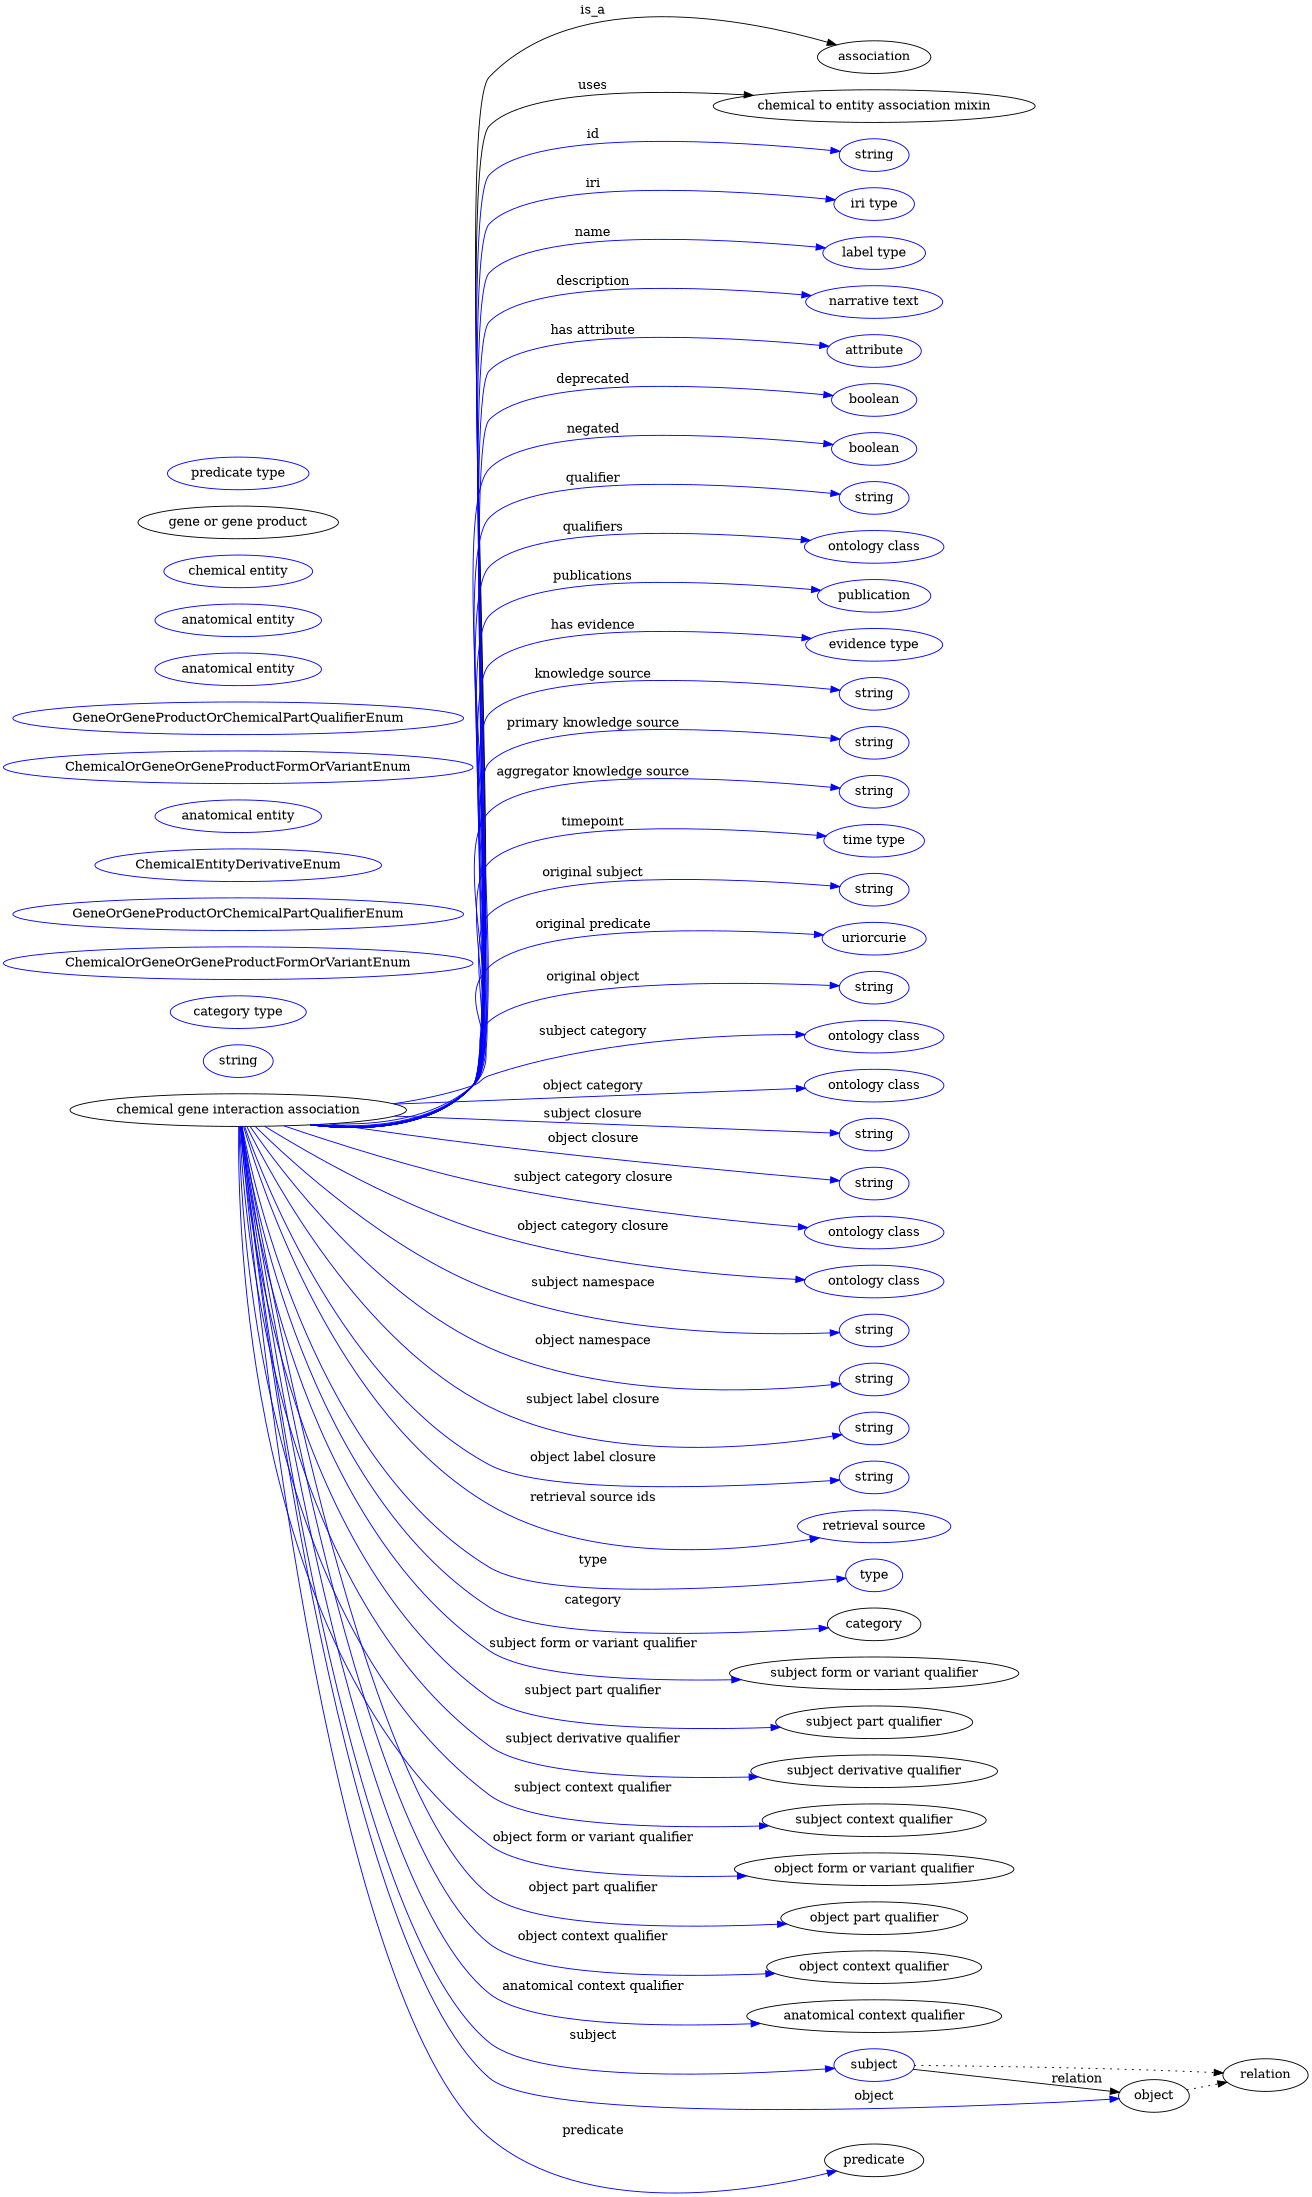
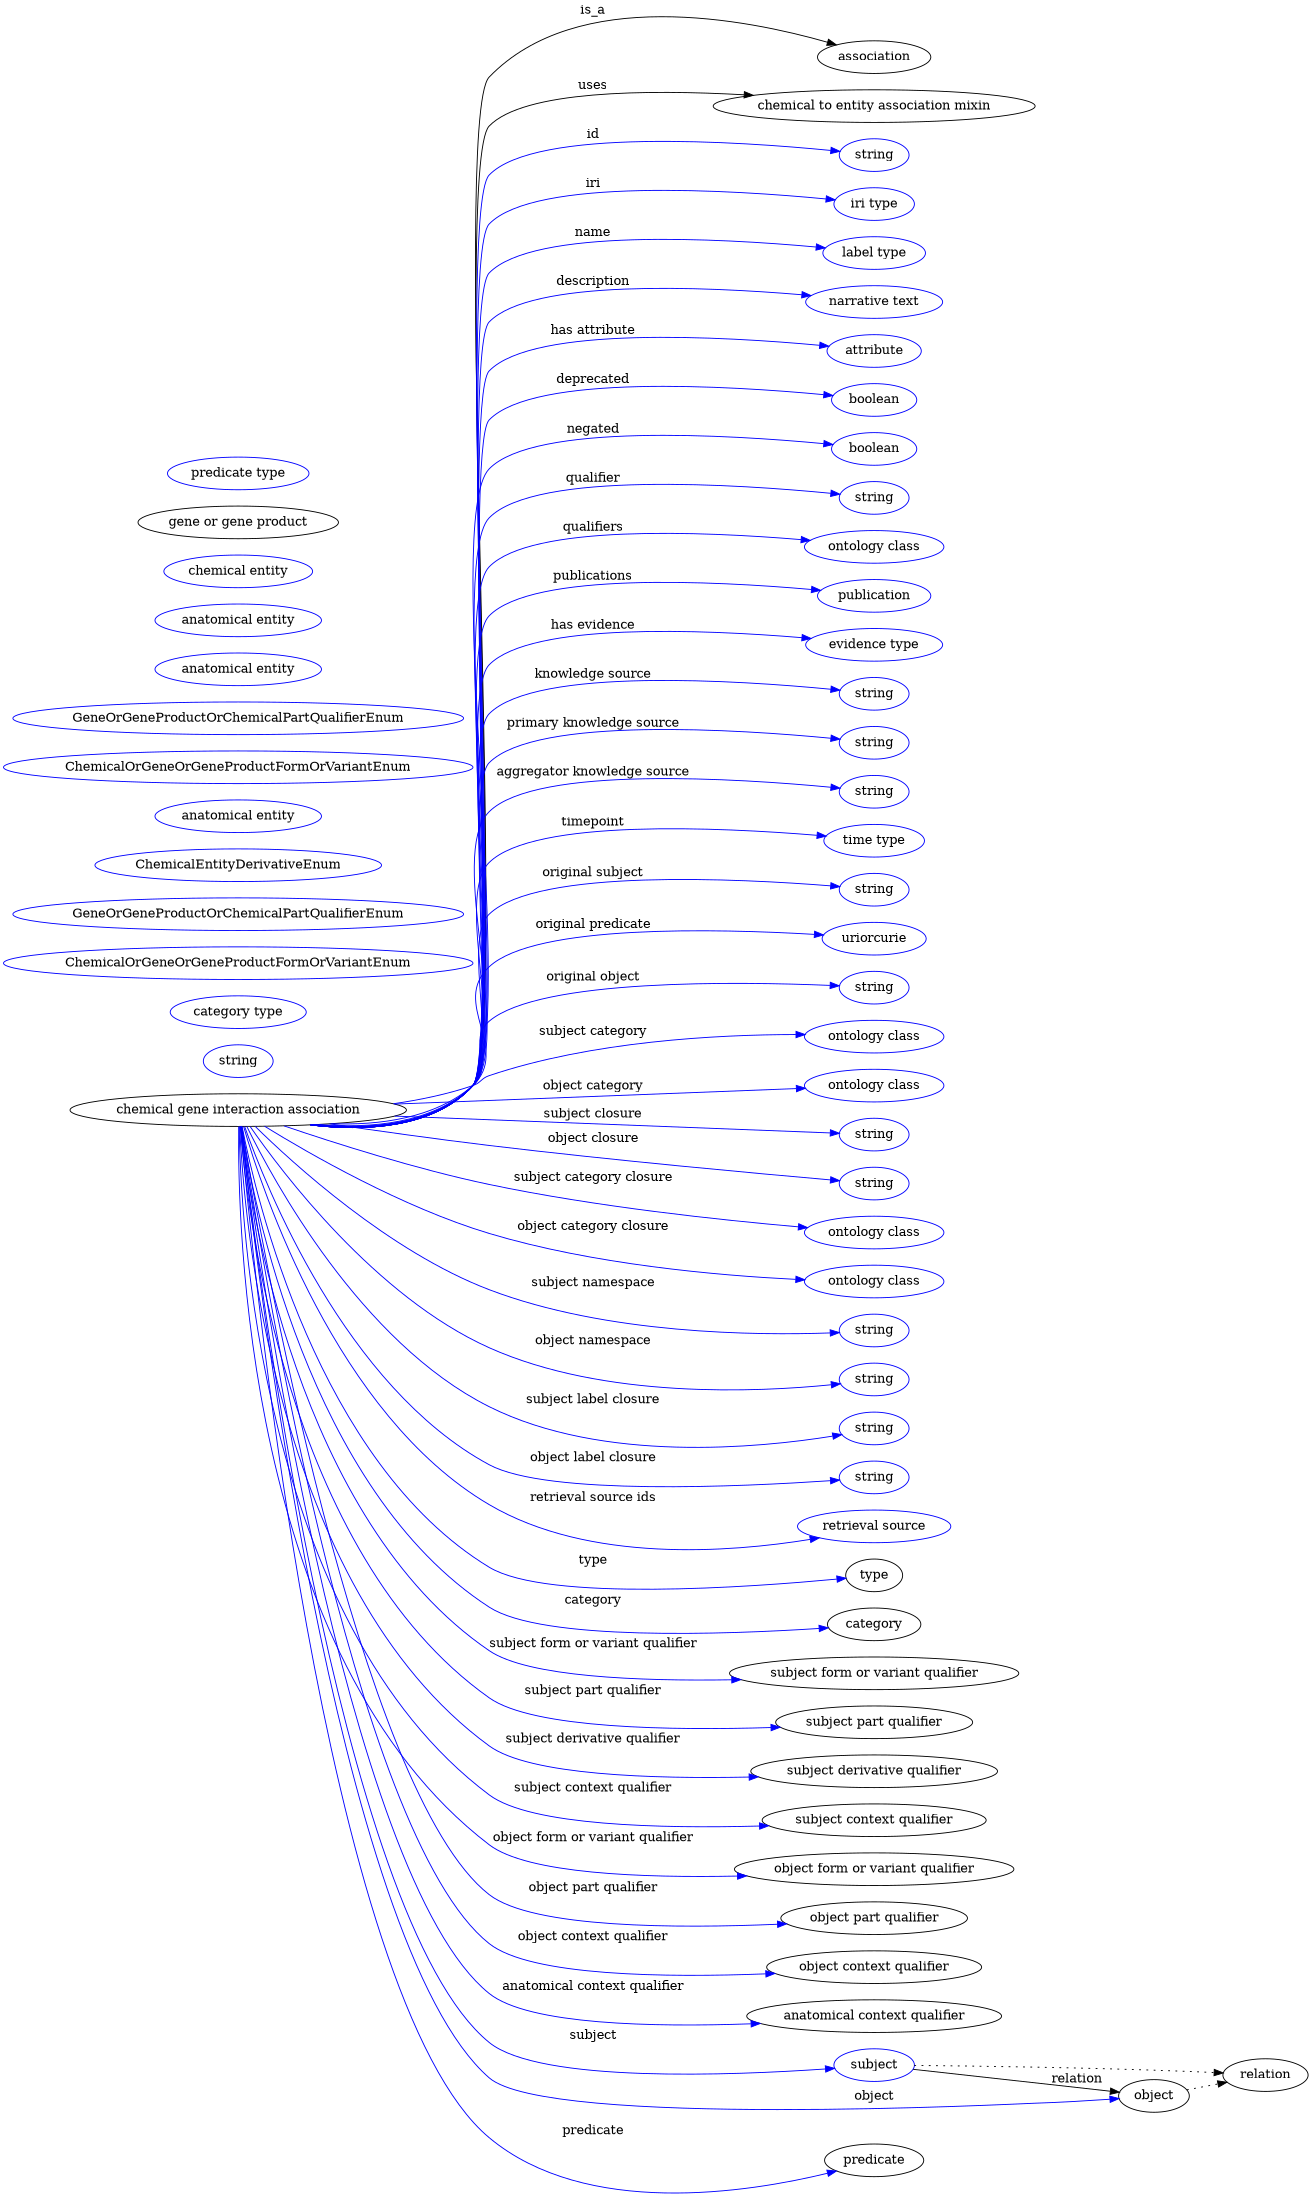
(874, 1575) -> (874, 1575)
